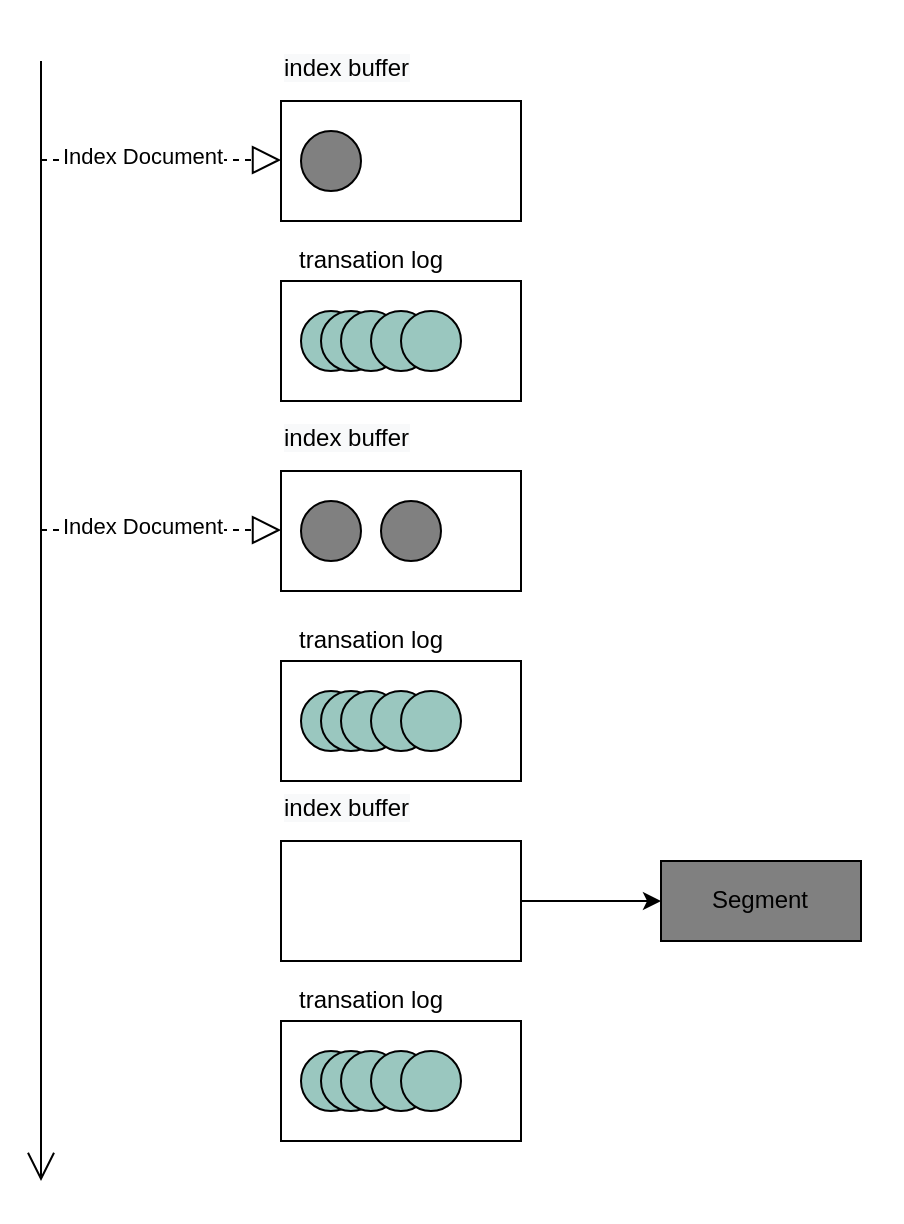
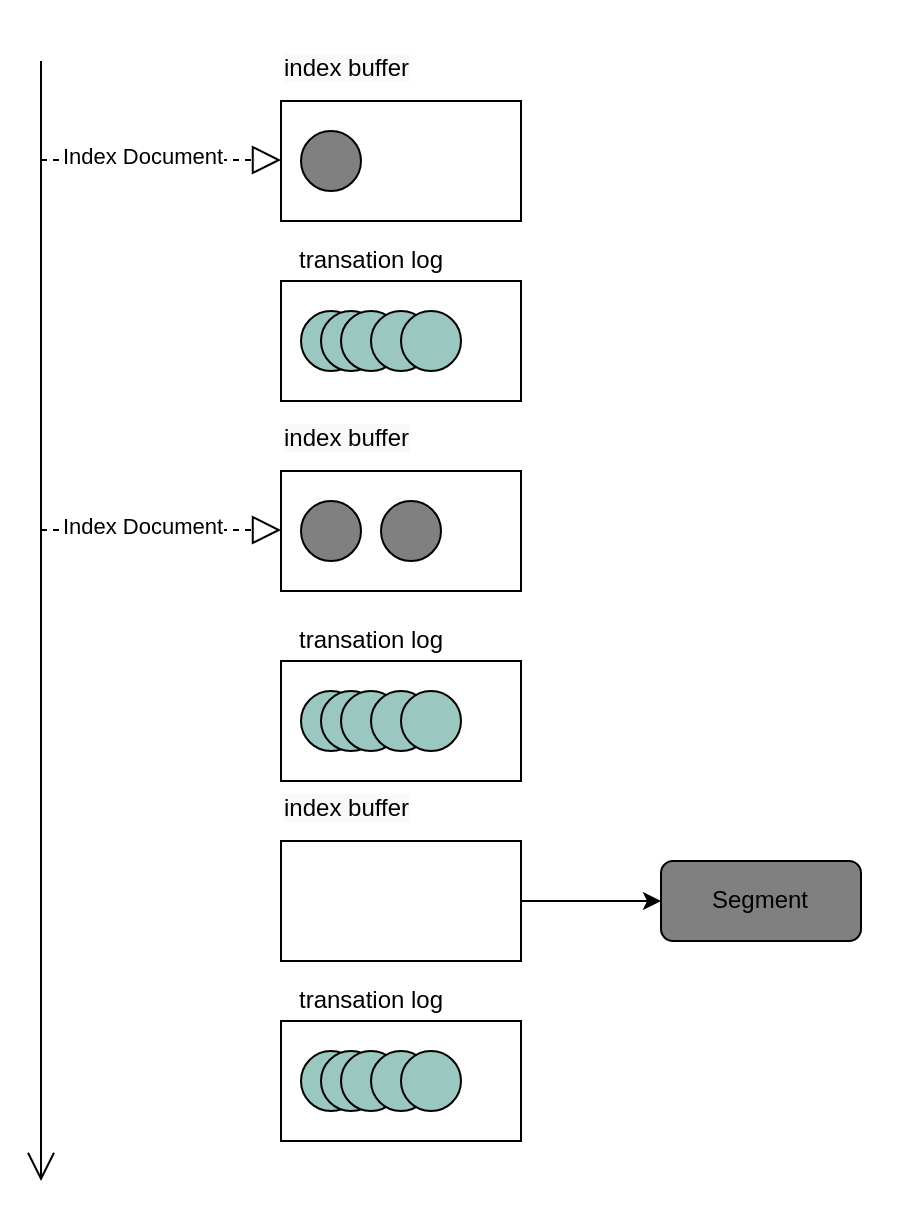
(761, 901) -> (761, 901)
